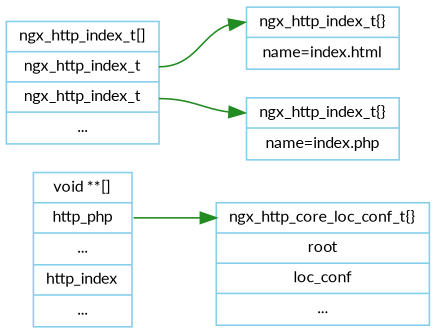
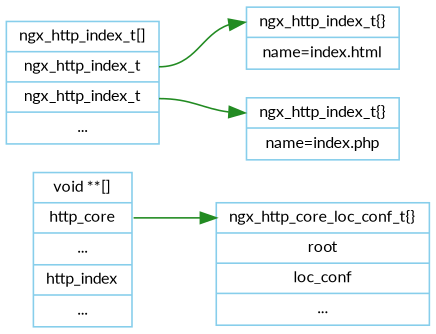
(83, 217) -> (83, 217)
